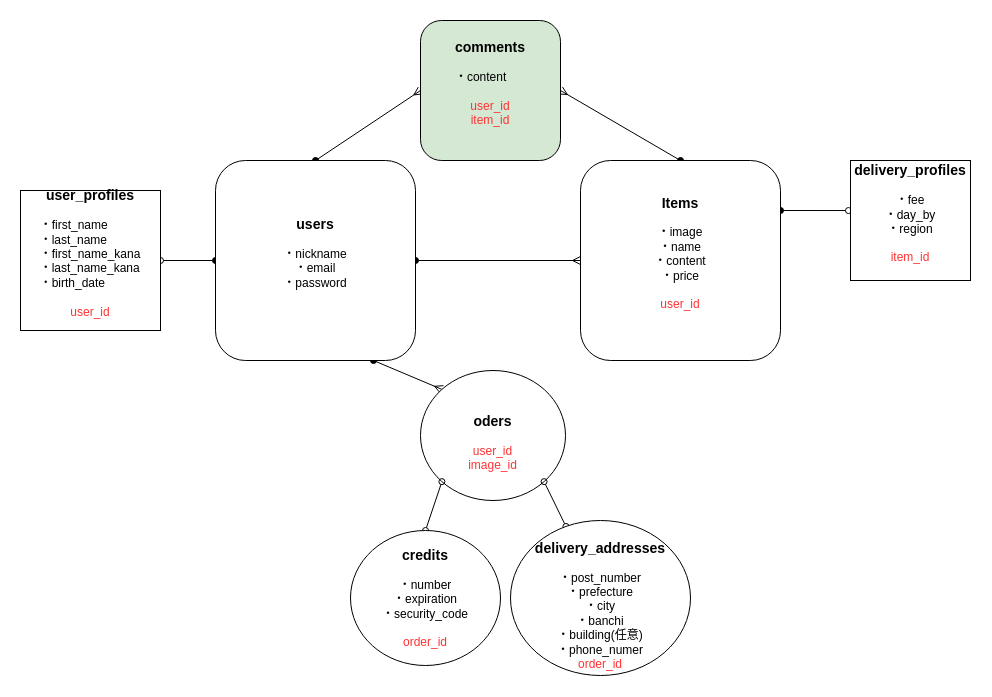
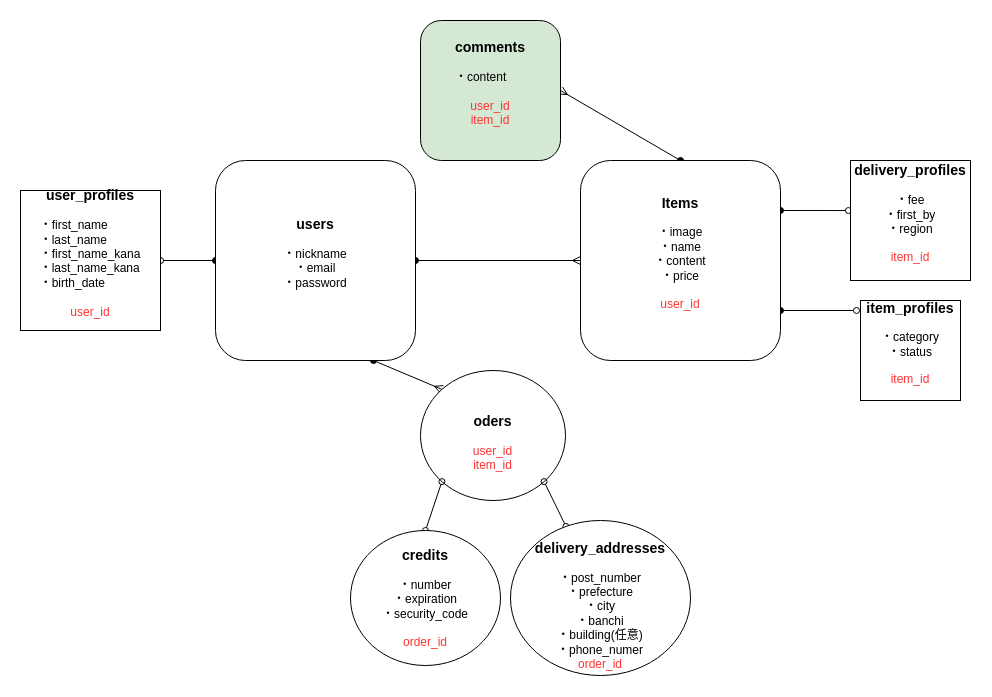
(370, 124) -> none
(911, 221) -> (911, 221)
none -> (819, 311)
none -> (911, 351)
(493, 436) -> (493, 436)
